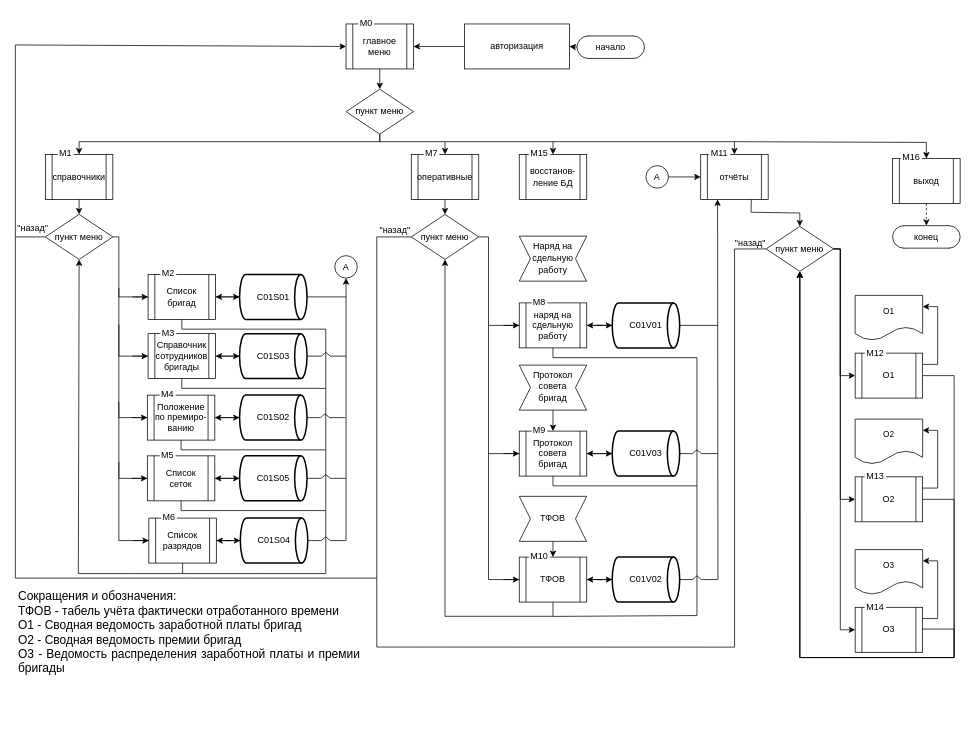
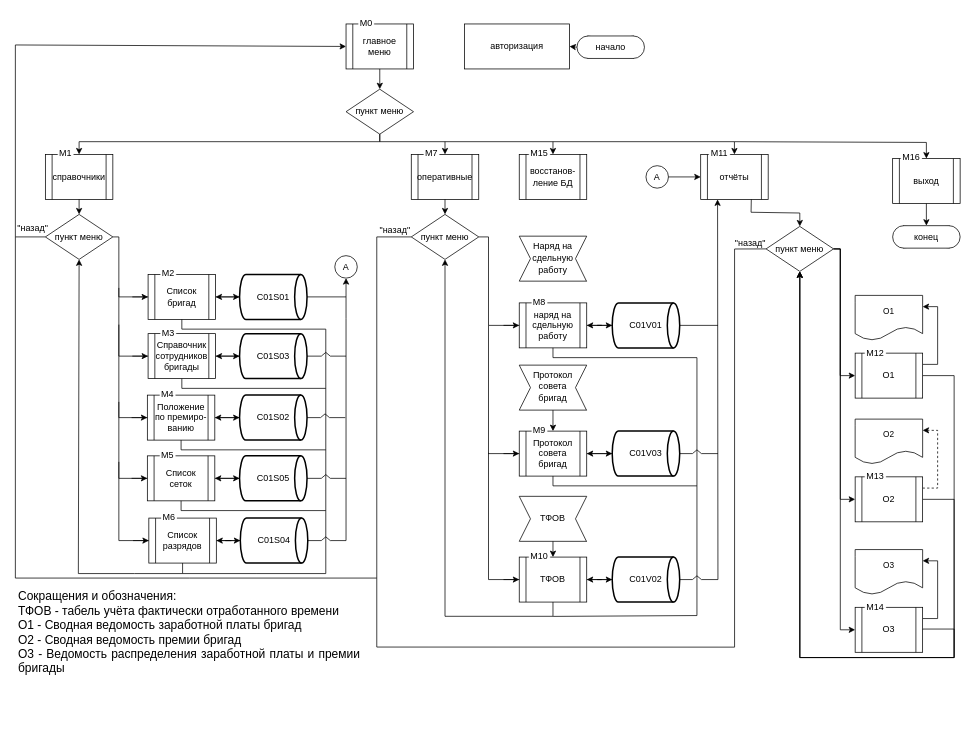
(442, 46) -> none
(927, 212) -> (927, 212)
(938, 462) -> (938, 462)
